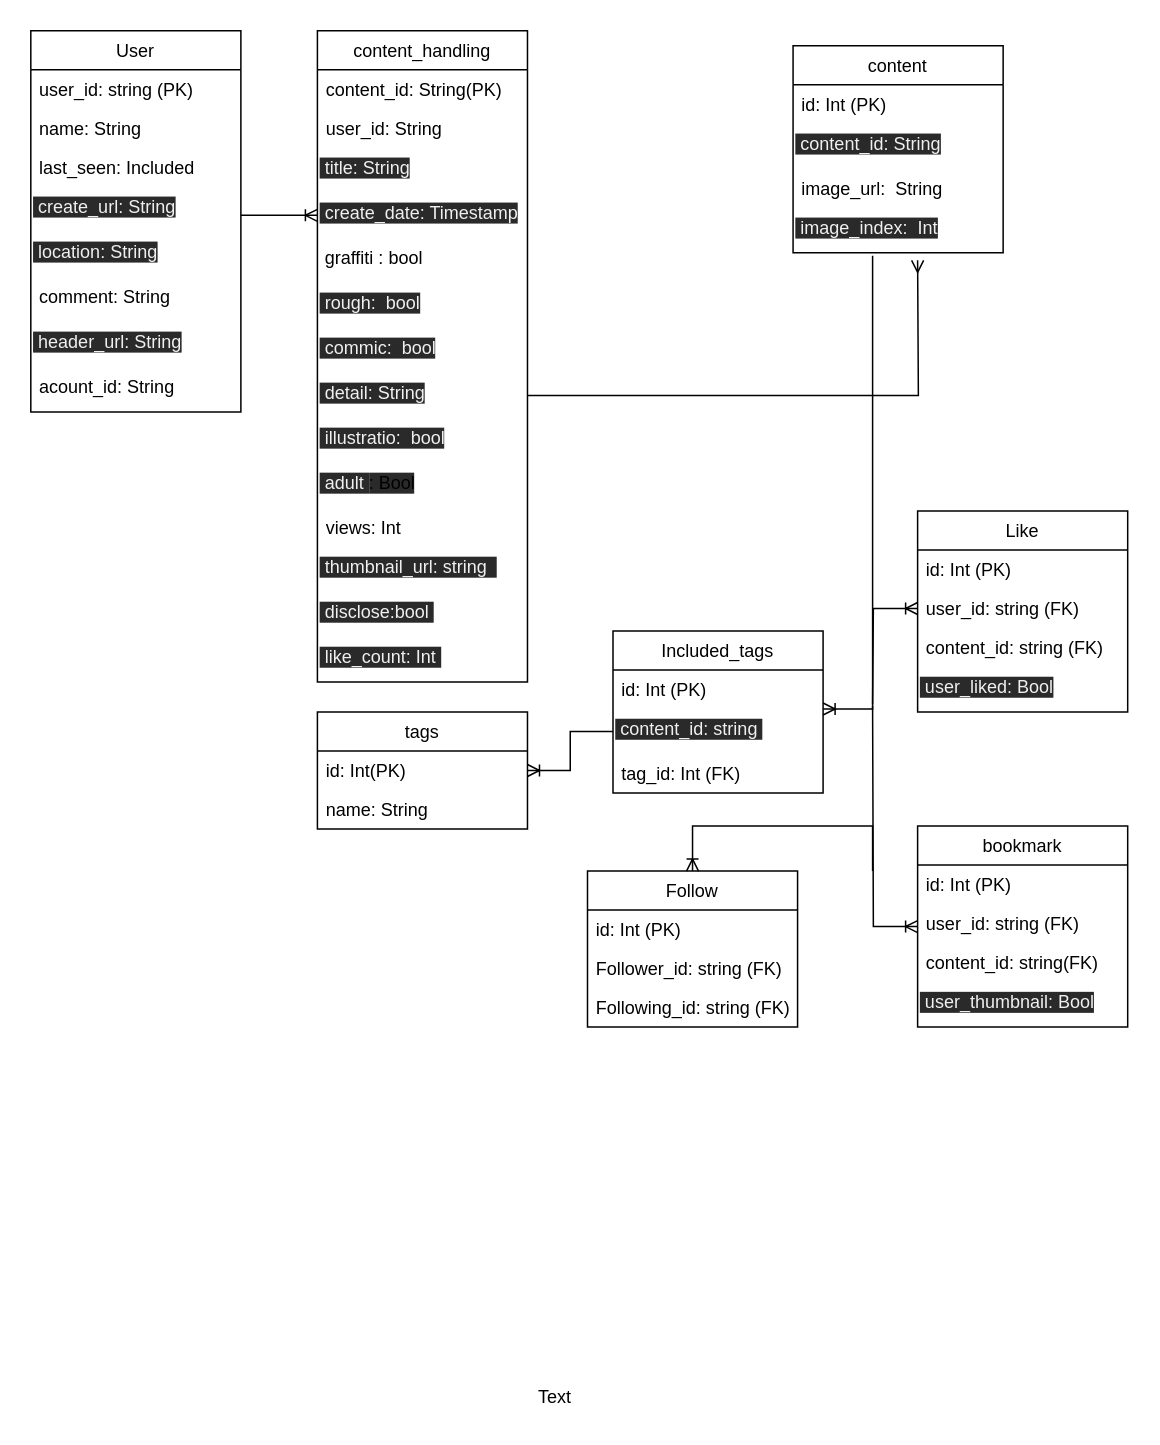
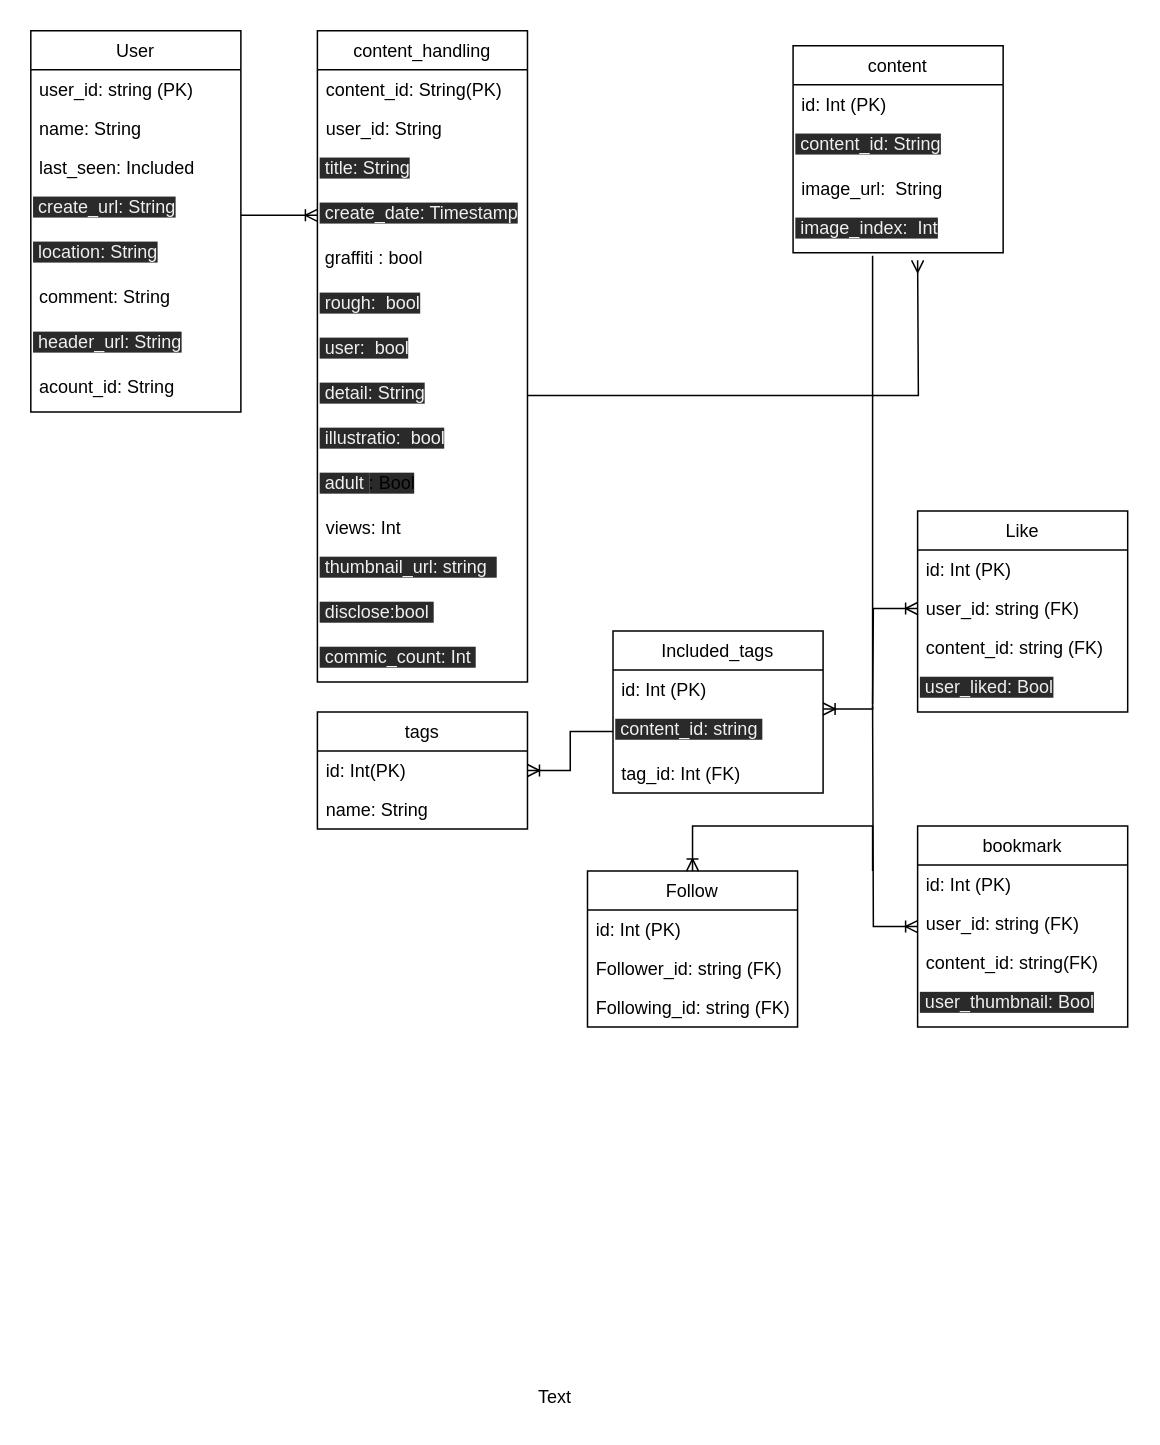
(376, 349) -> (369, 349)
(386, 658) -> (399, 658)
